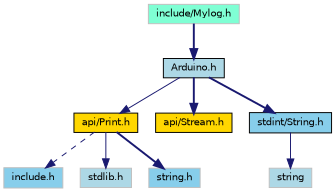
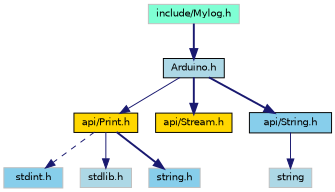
(290, 123) -> (290, 123)
(33, 178) -> (33, 178)
